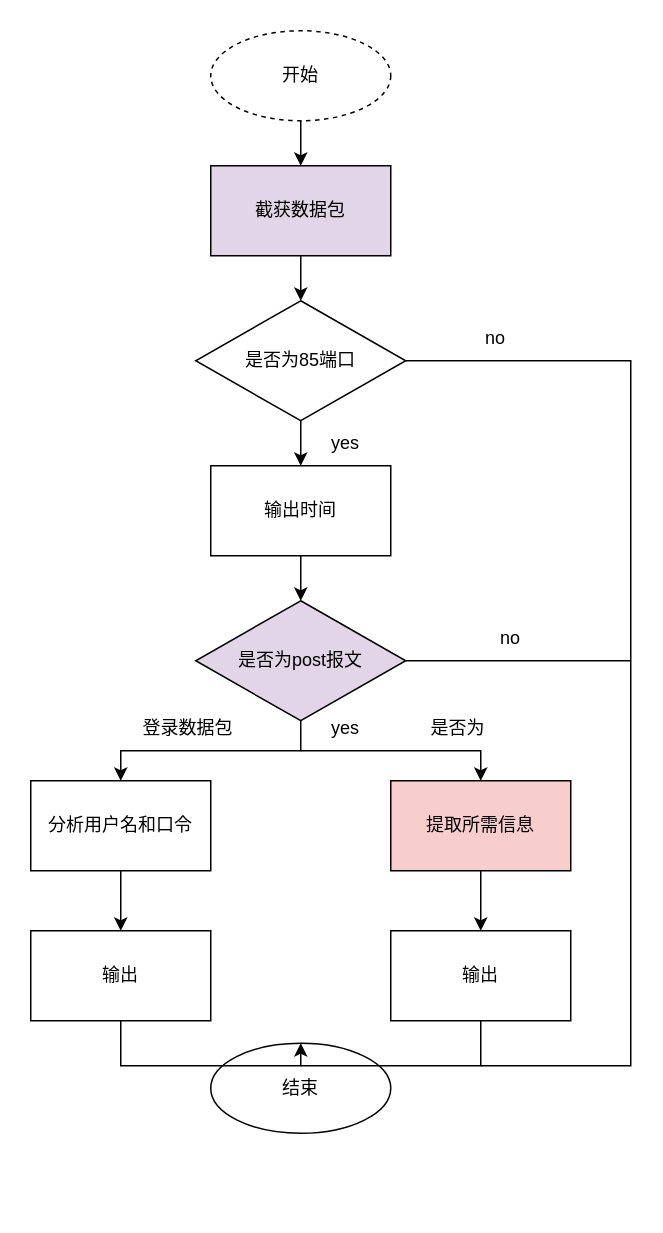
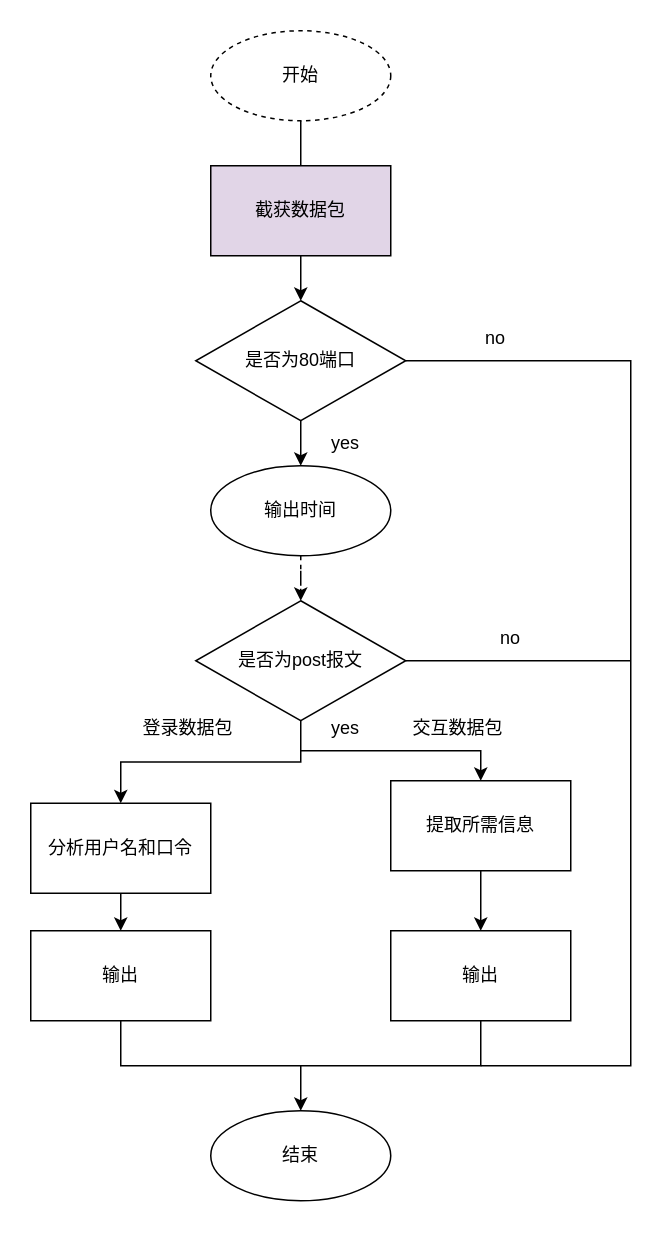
(301, 154) -> (301, 158)
(301, 361) -> (301, 361)
(301, 511) -> (301, 511)
(301, 565) -> (301, 565)
(301, 661) -> (301, 661)
(458, 728) -> (458, 728)
(121, 826) -> (121, 848)
(481, 826) -> (481, 826)
(301, 1088) -> (301, 1156)
